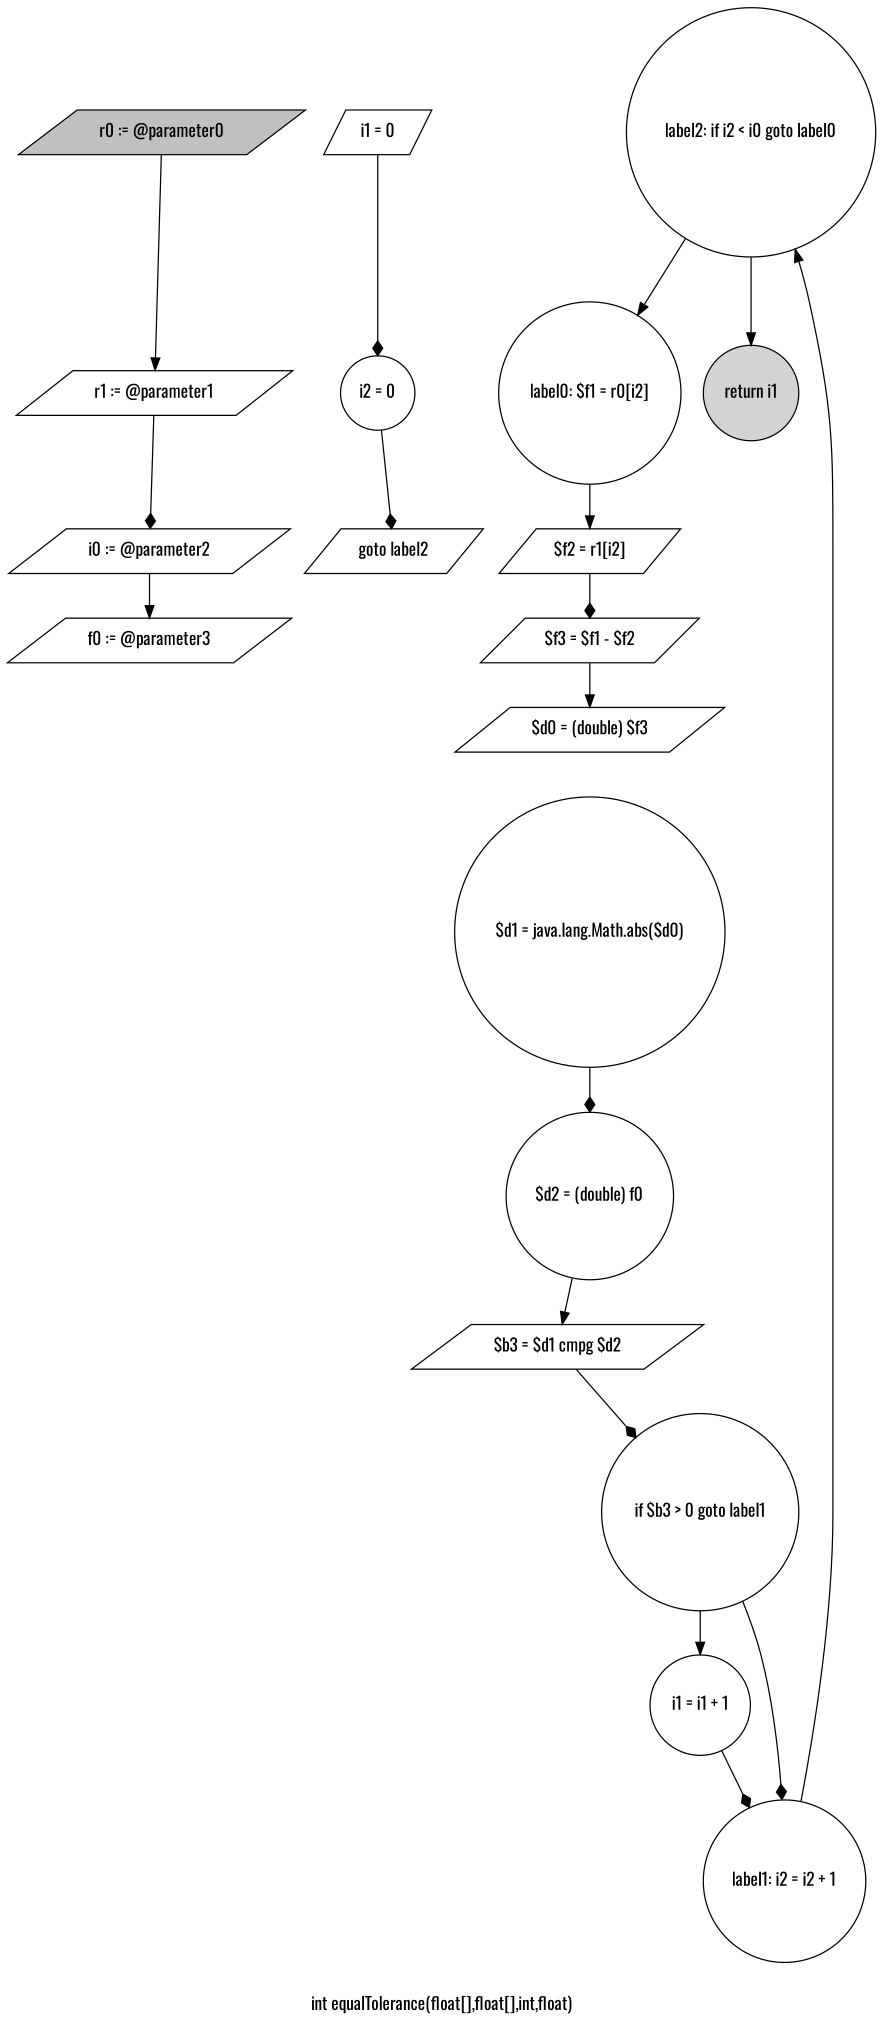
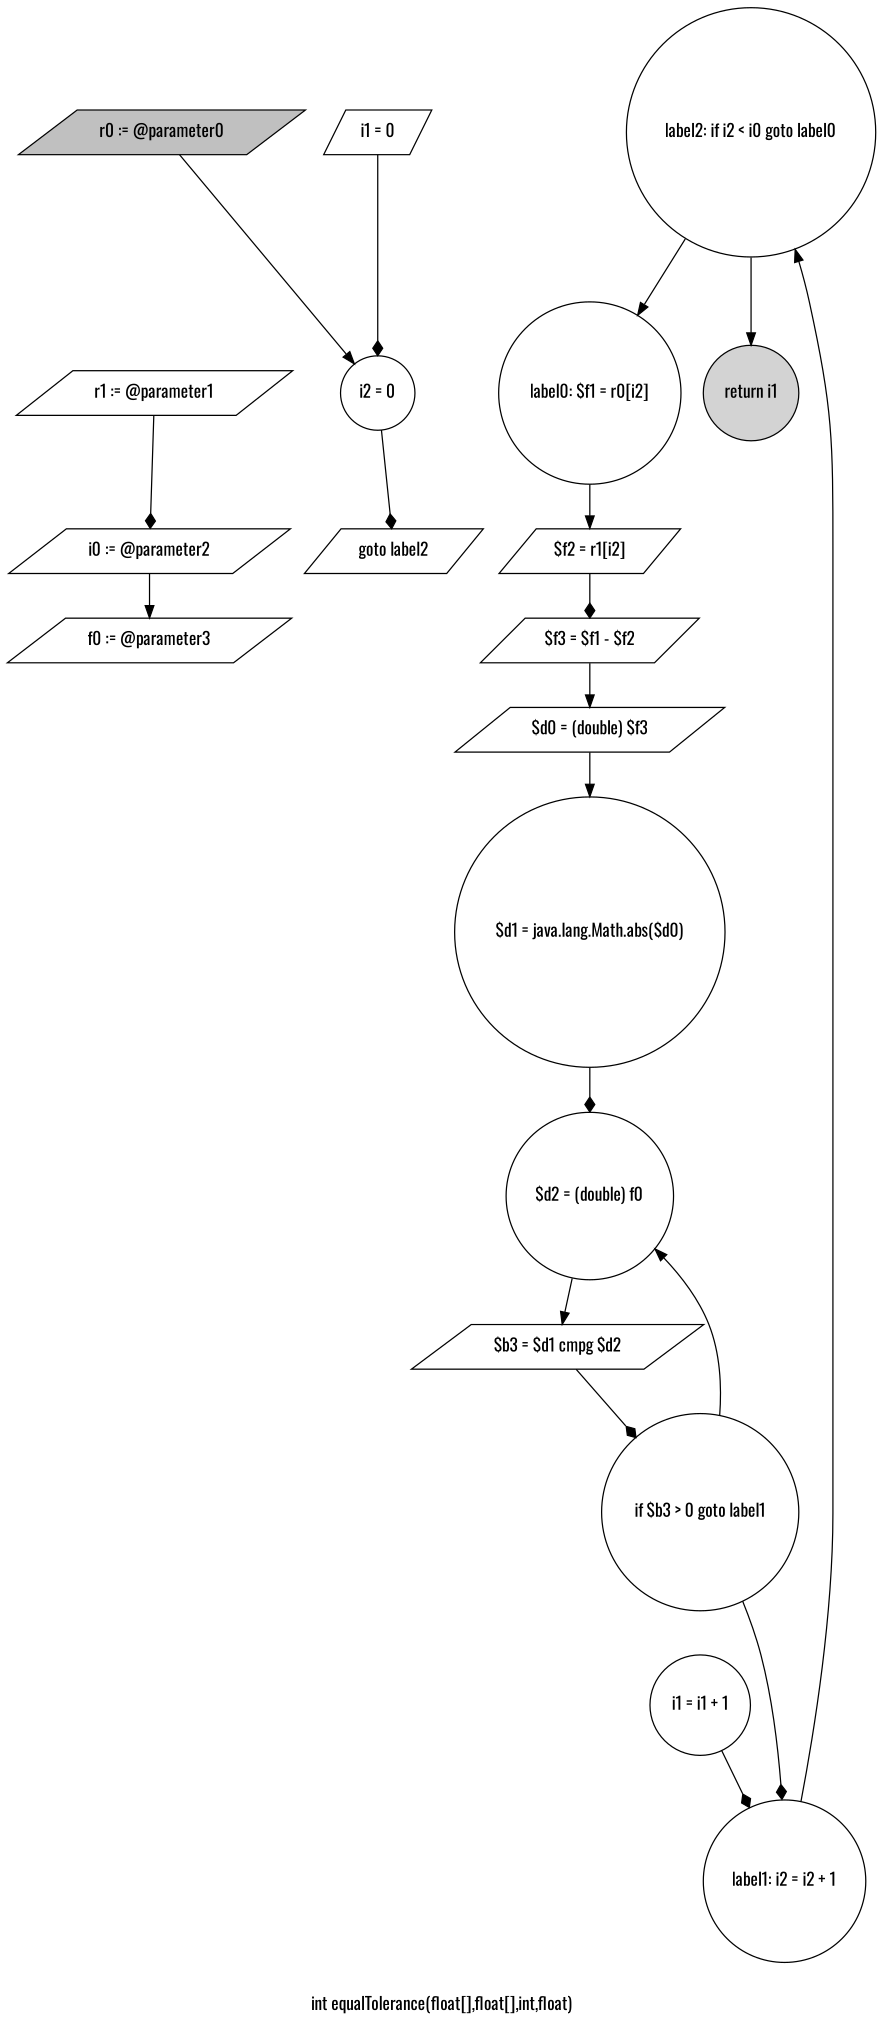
(158, 256) -> (263, 254)
none -> (590, 768)
(700, 1627) -> (711, 1330)
